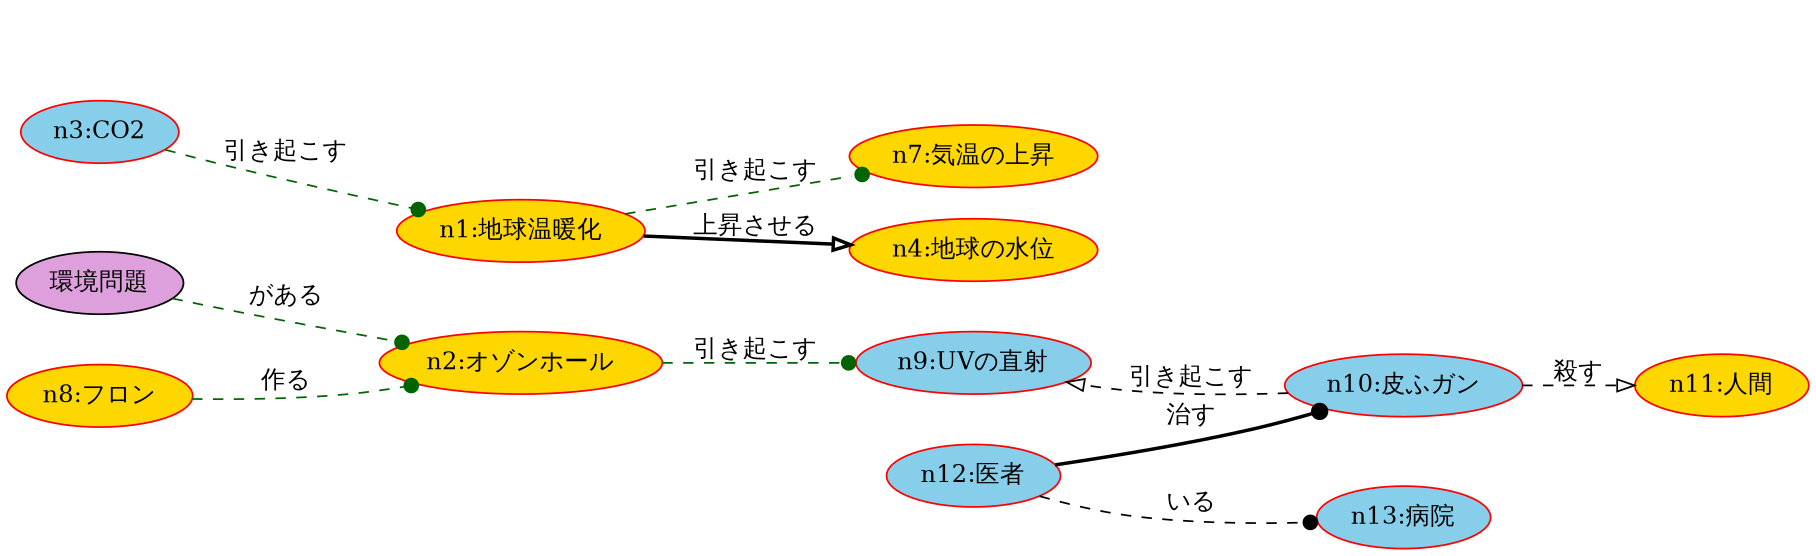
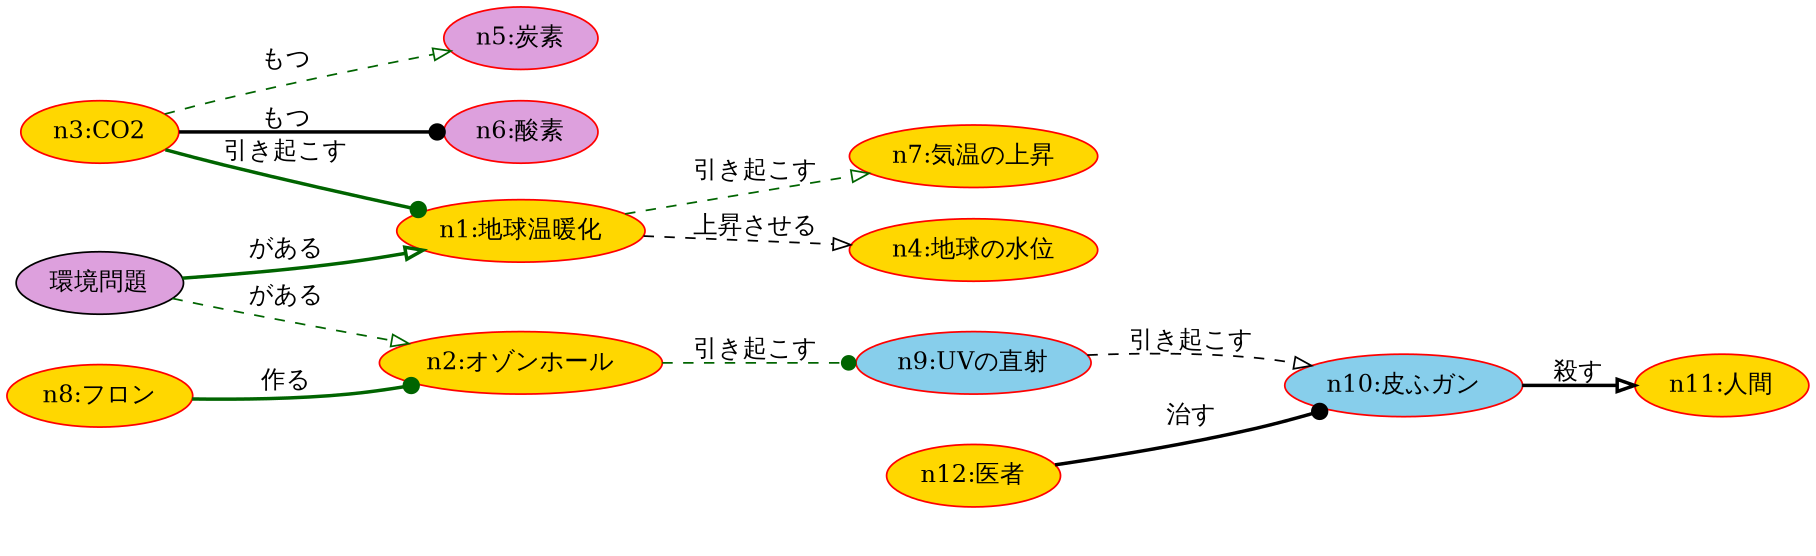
none -> (521, 38)
(100, 132) -> (100, 132)
none -> (521, 132)
(288, 180) -> (288, 180)
(738, 195) -> (738, 195)
(738, 240) -> (738, 240)
none -> (294, 269)
(284, 321) -> (284, 321)
(1570, 385) -> (1570, 385)
(1186, 394) -> (1191, 354)
(298, 398) -> (298, 398)
(974, 476) -> (974, 476)
(1404, 517) -> none
